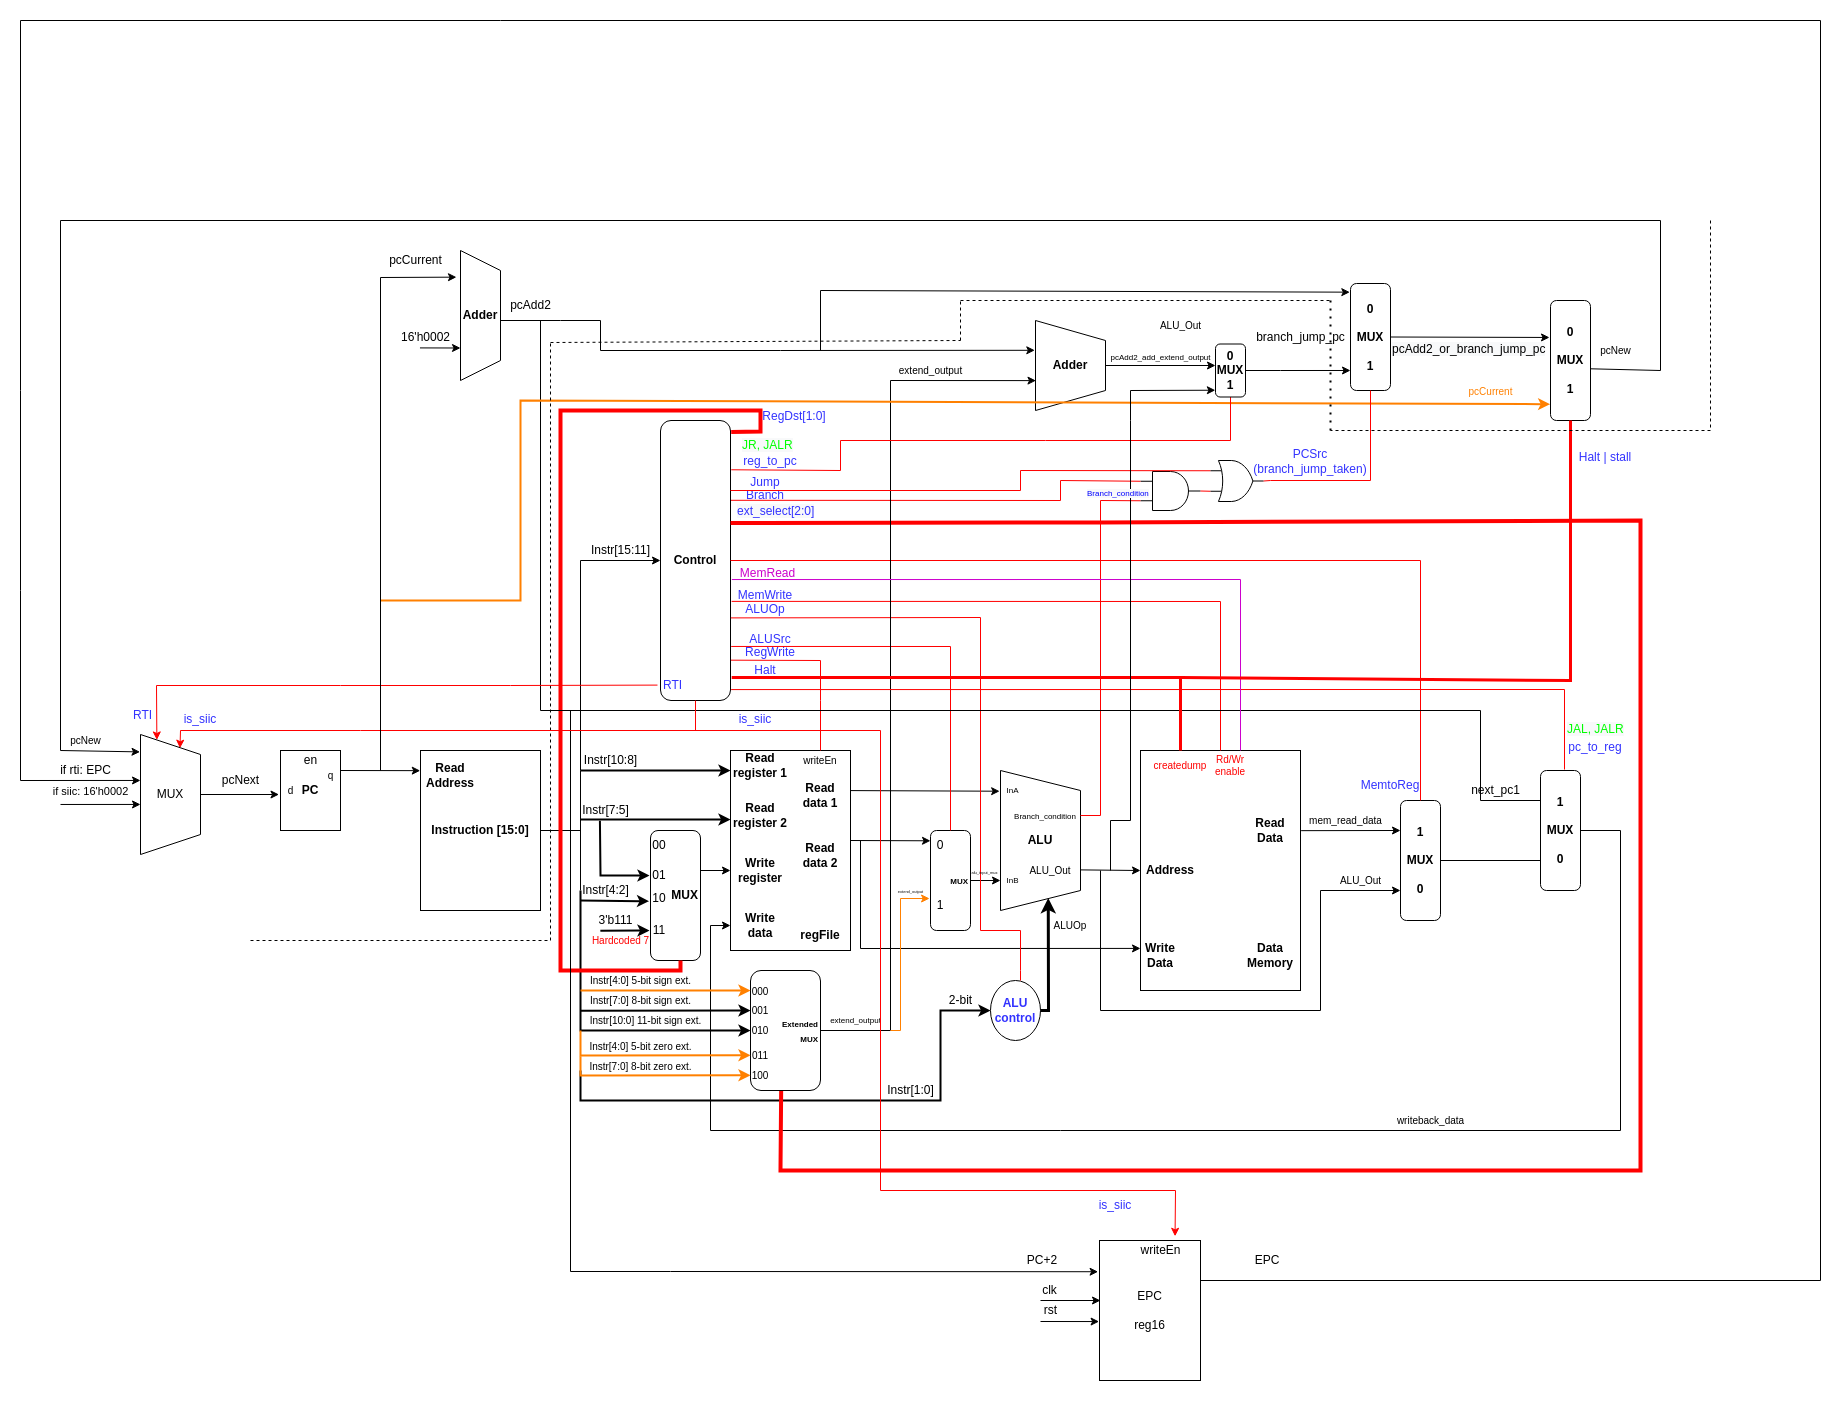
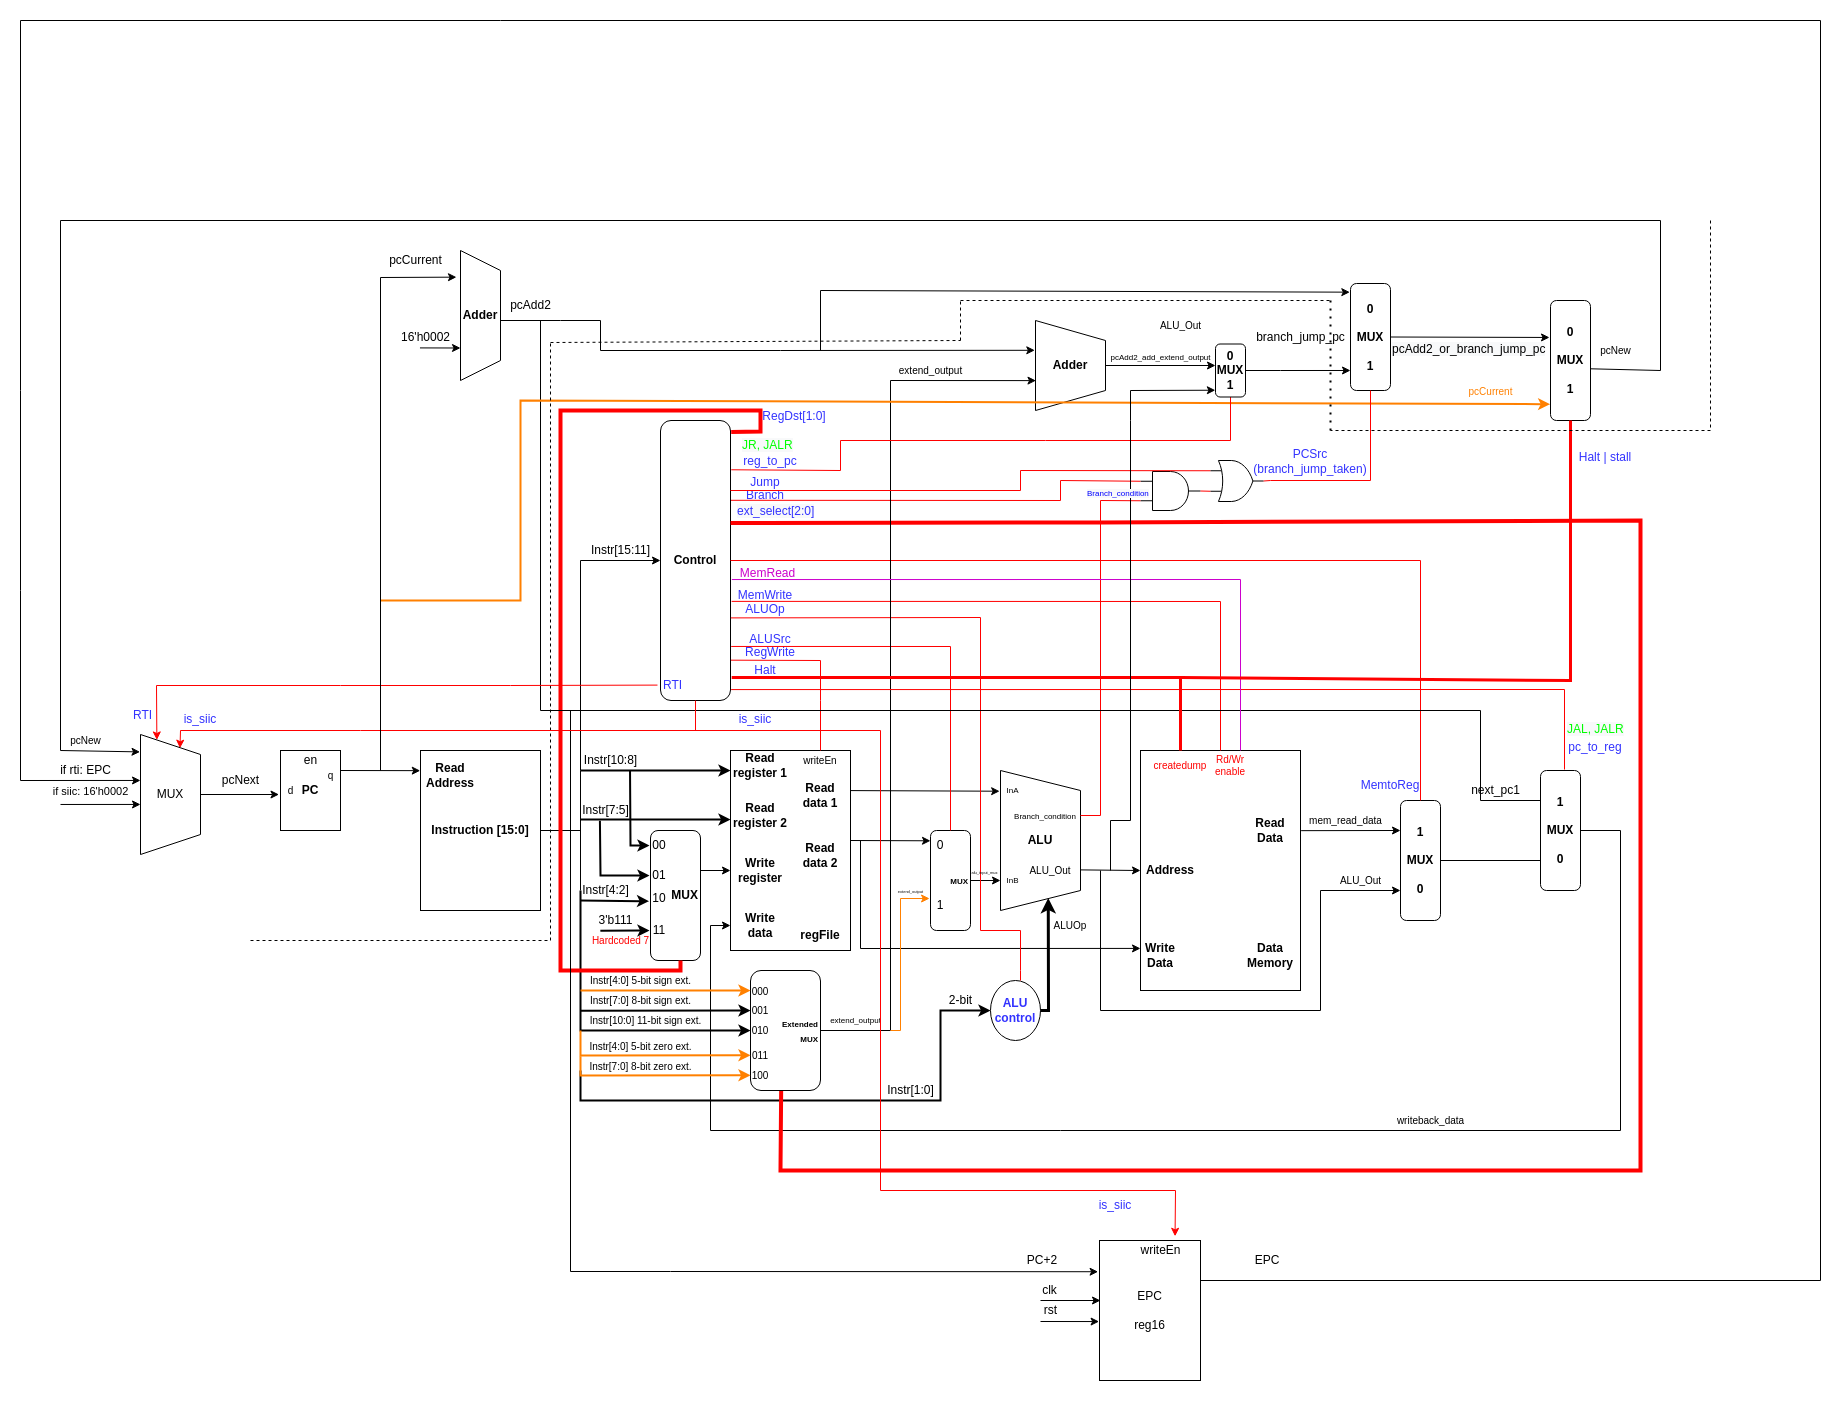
none -> (630, 813)
